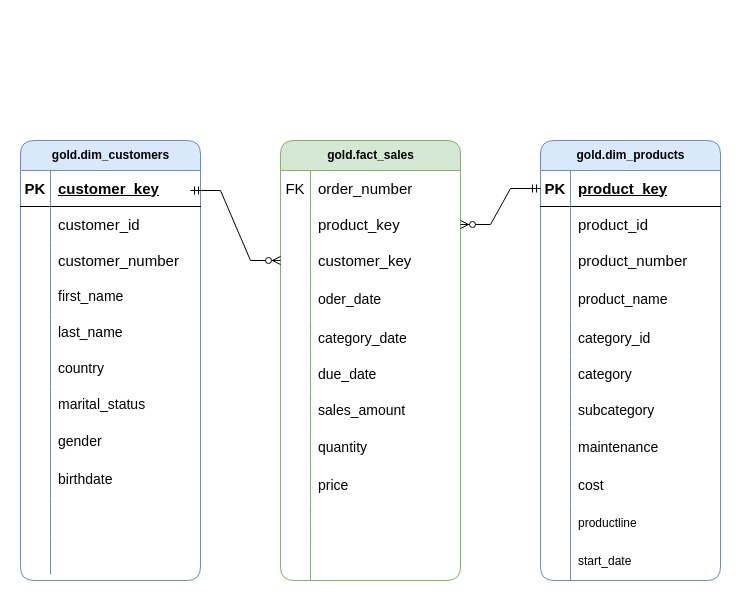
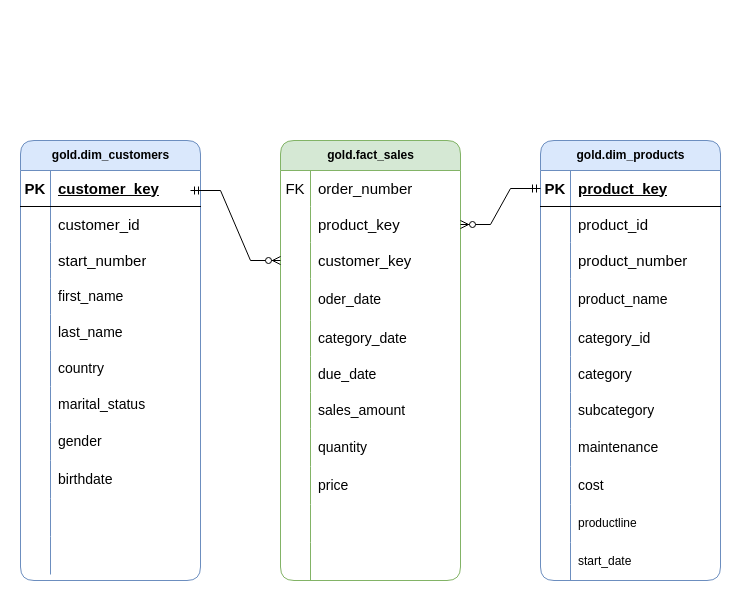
(122, 261) -> (109, 261)
